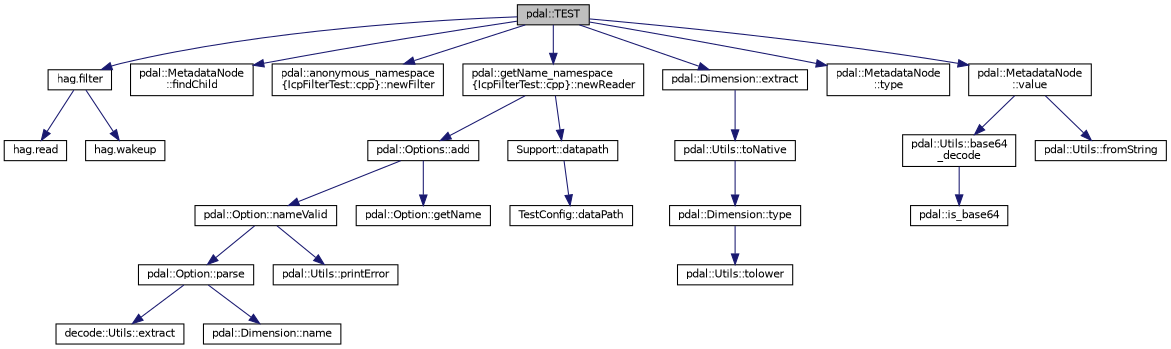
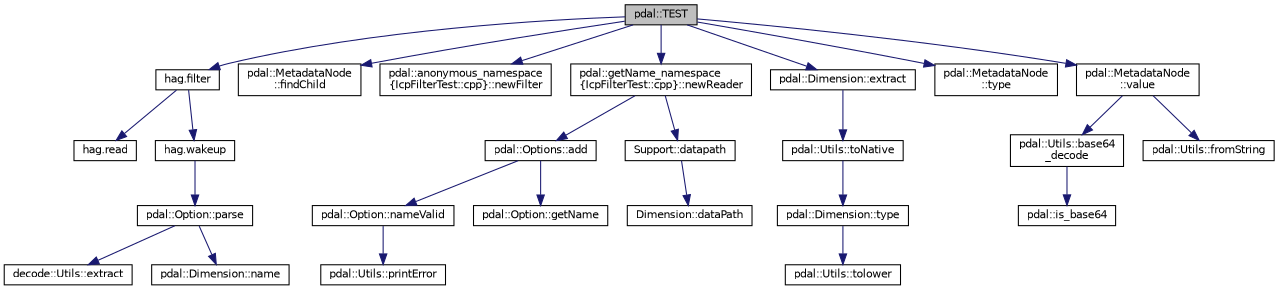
(571, 216) -> (690, 216)
(235, 242) -> (195, 178)
